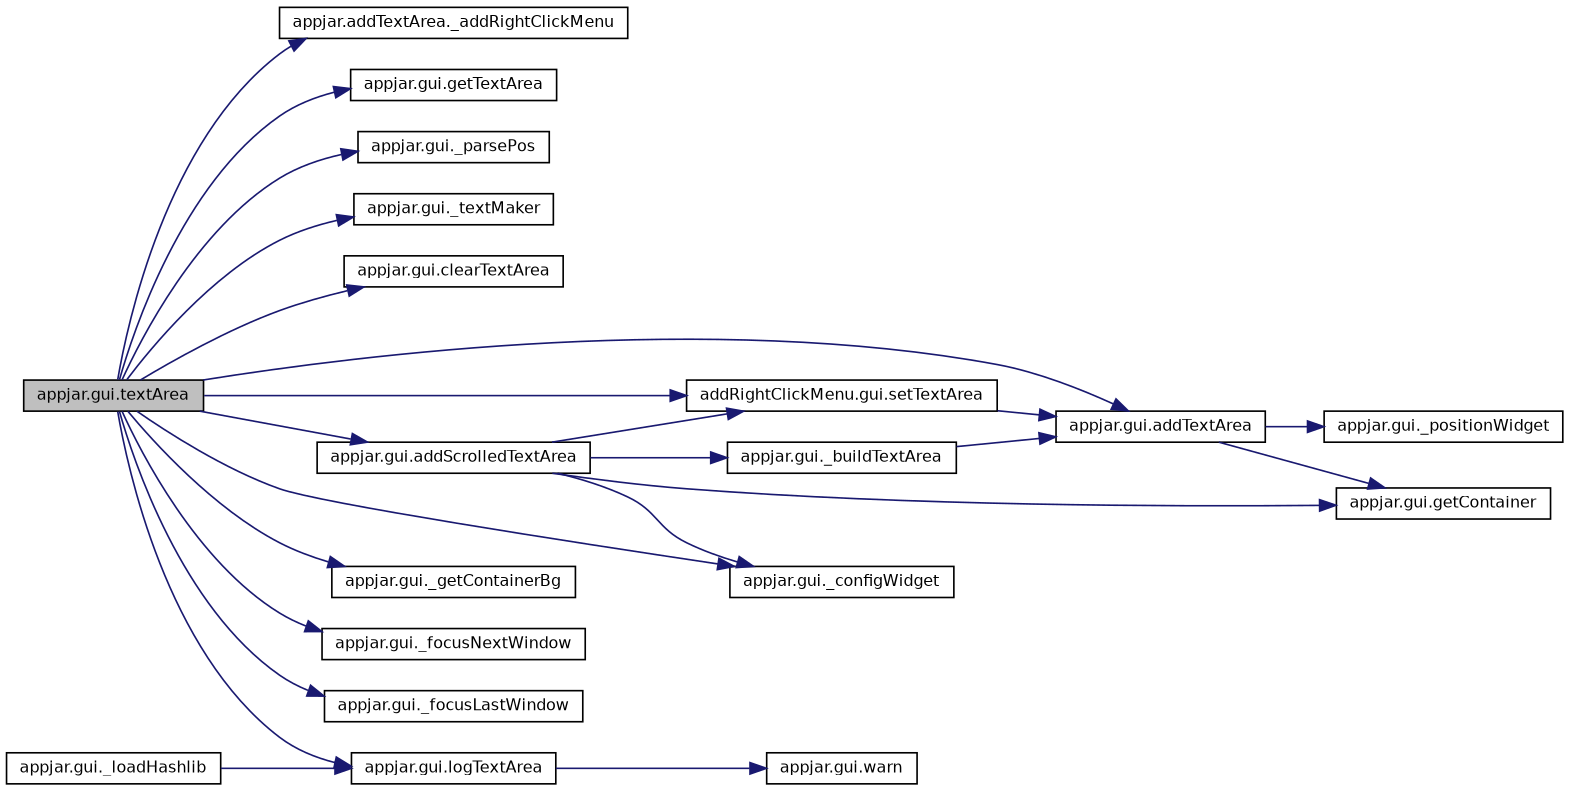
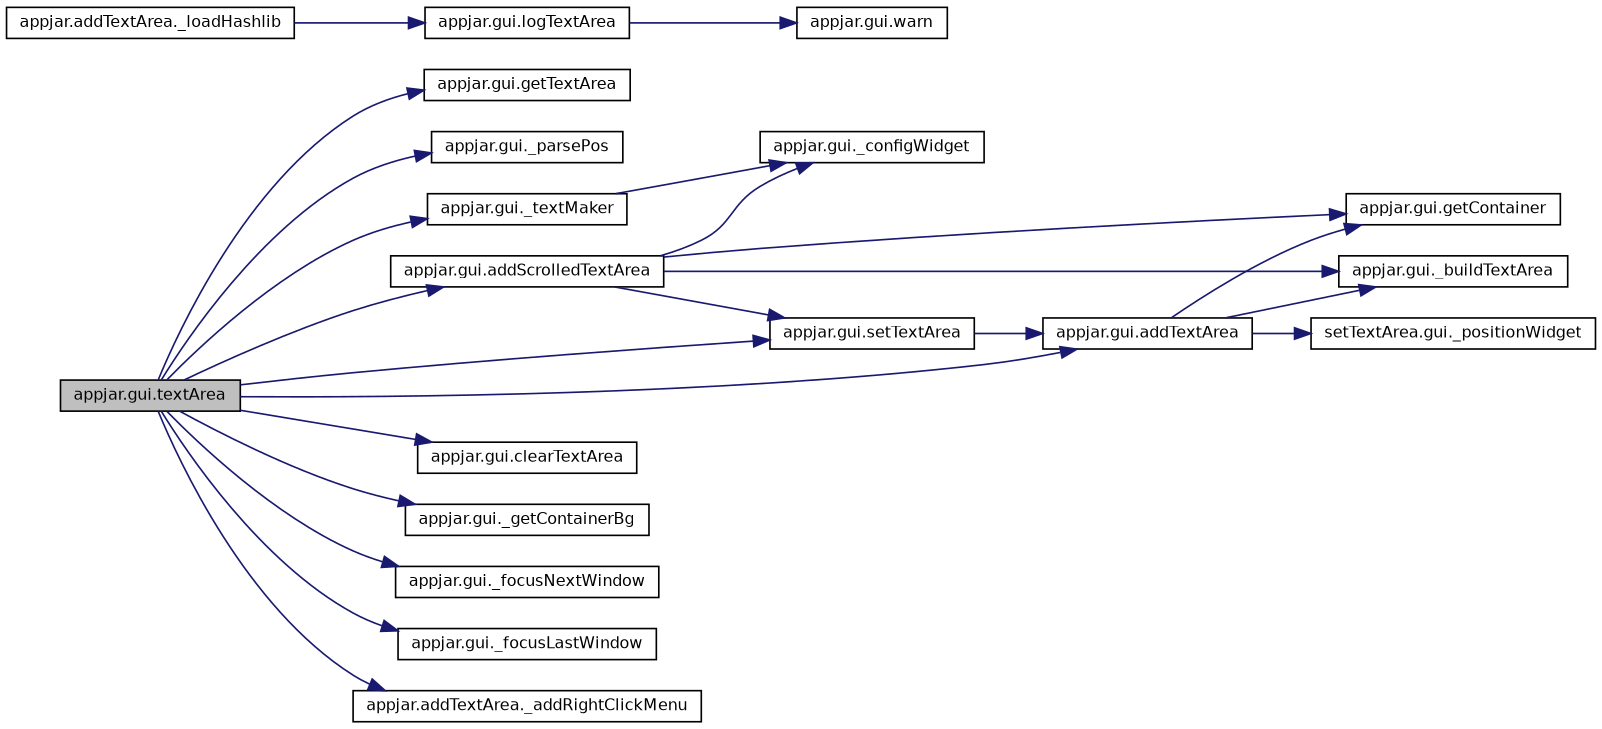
(842, 396) -> (872, 333)
(1443, 427) -> (1453, 333)
(998, 443) -> (1293, 304)
(418, 517) -> (693, 180)
(184, 617) -> none
(114, 768) -> (150, 23)
